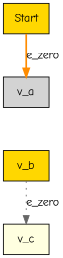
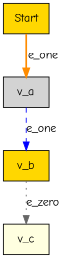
(43, 55) -> (43, 55)
none -> (26, 125)
